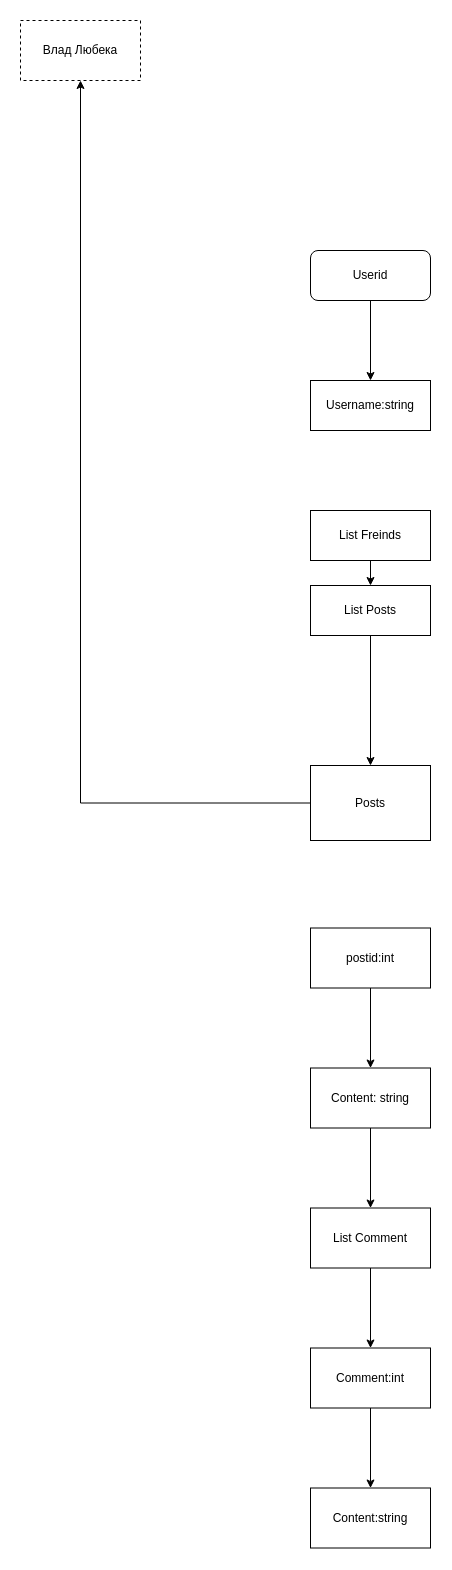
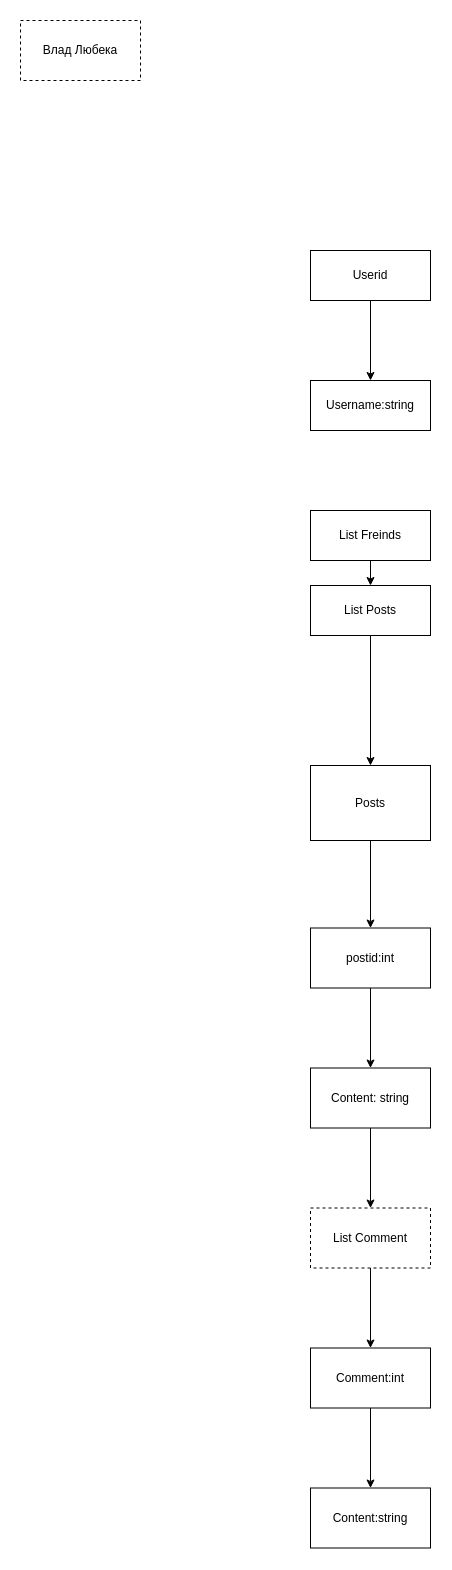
(371, 276) -> (371, 276)
(81, 560) -> (371, 881)
(371, 1238) -> (371, 1238)
